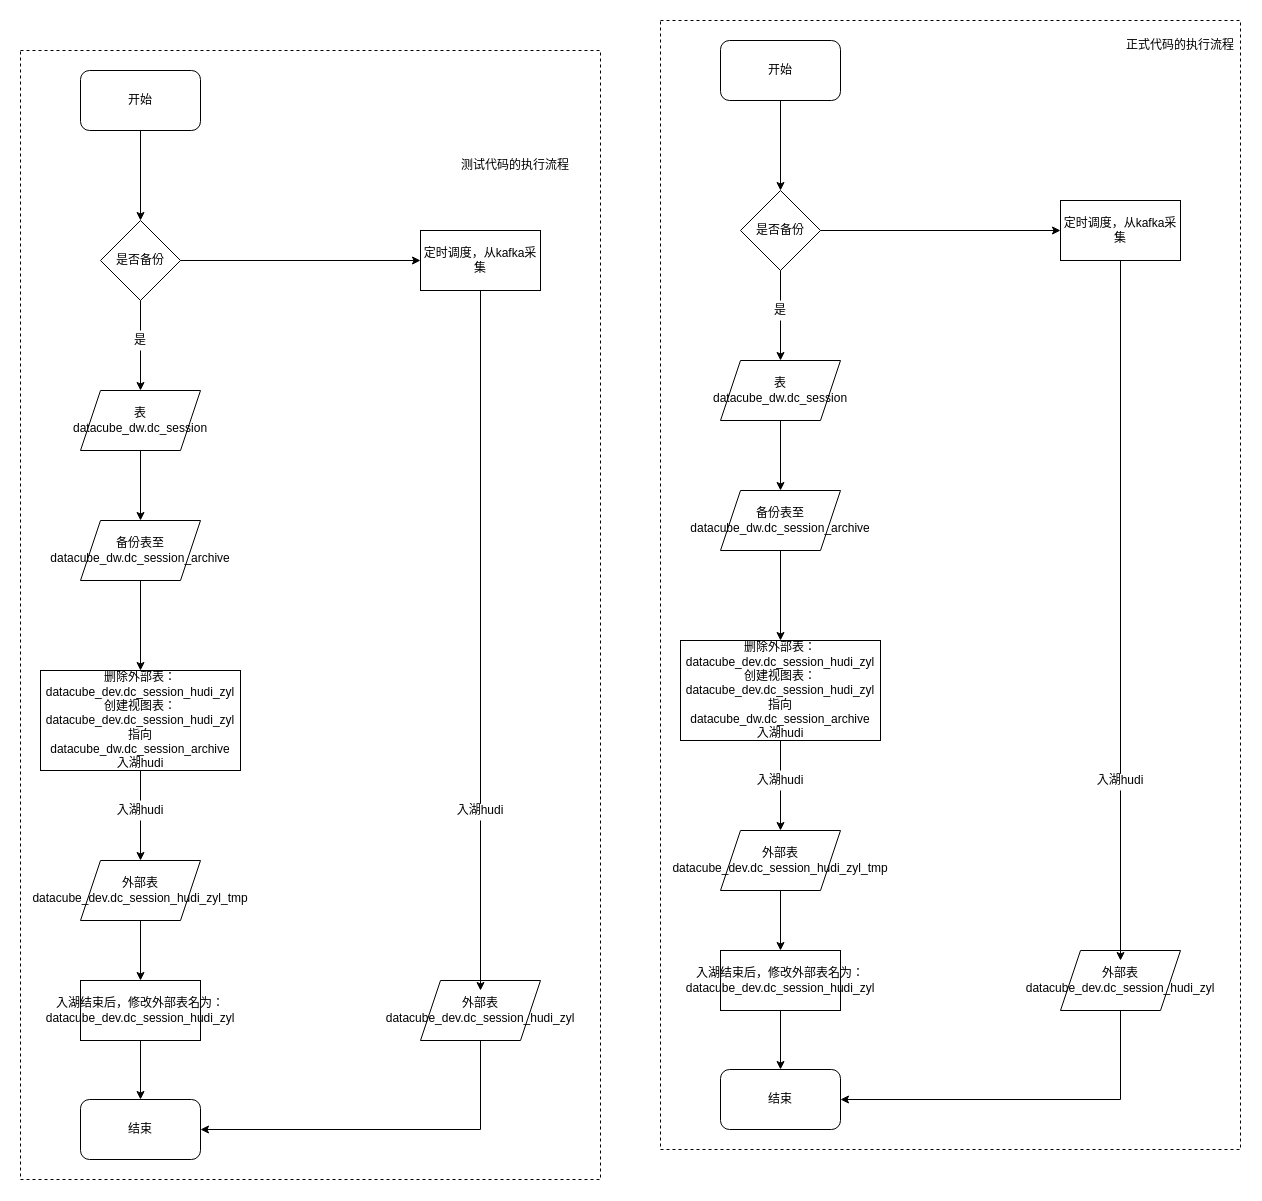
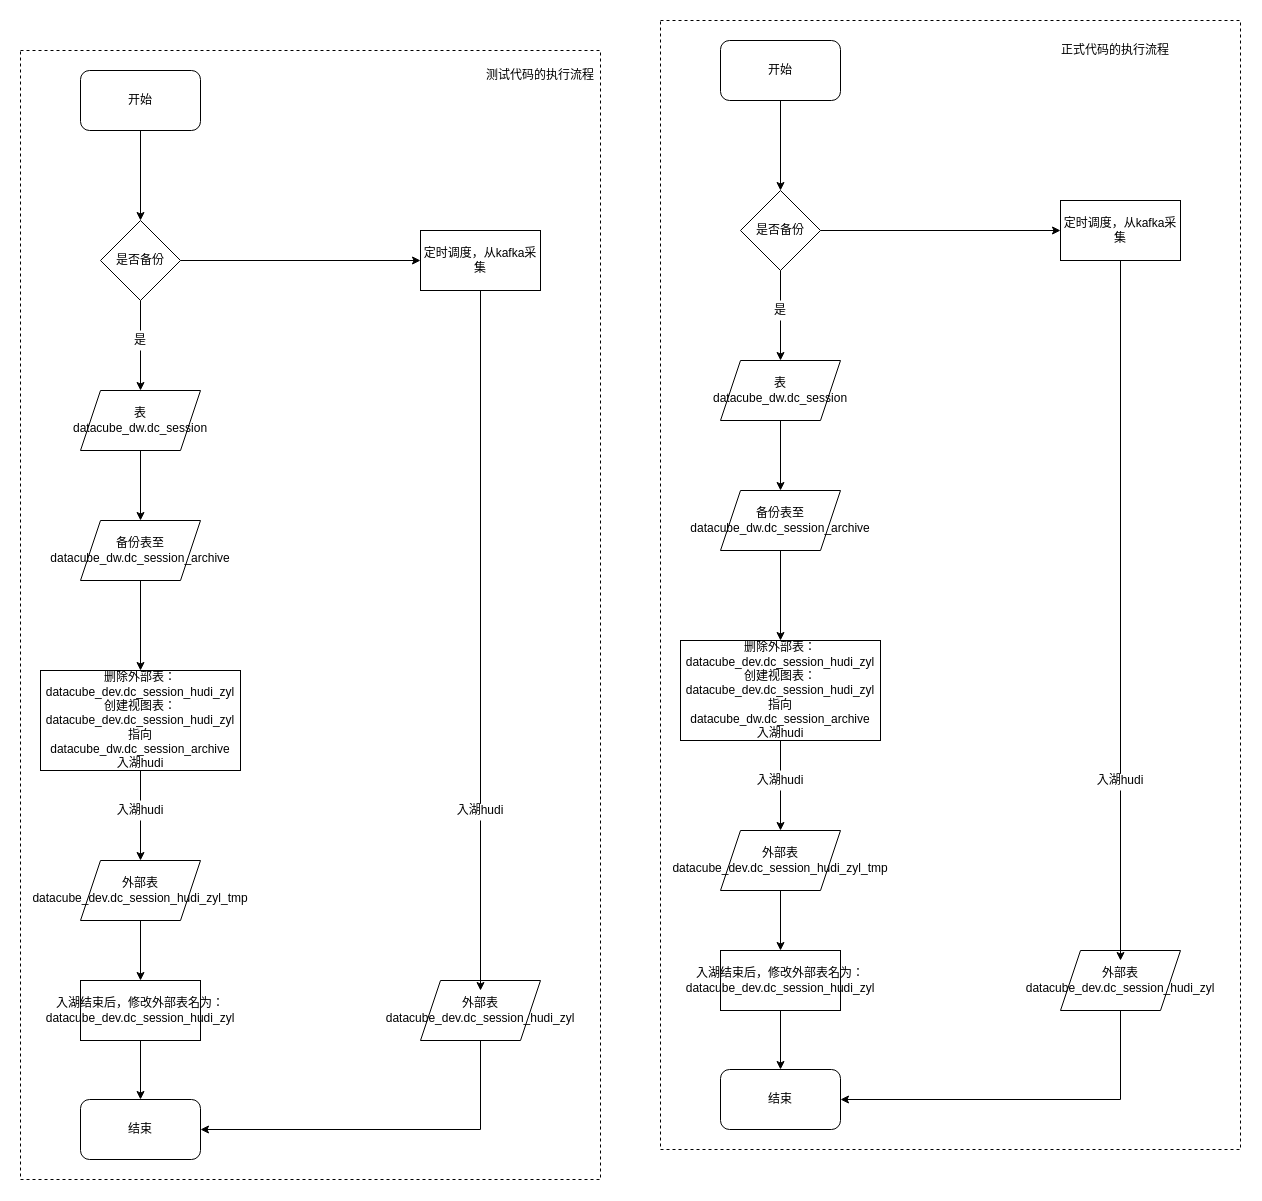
(1181, 46) -> (1116, 51)
(516, 166) -> (541, 76)
